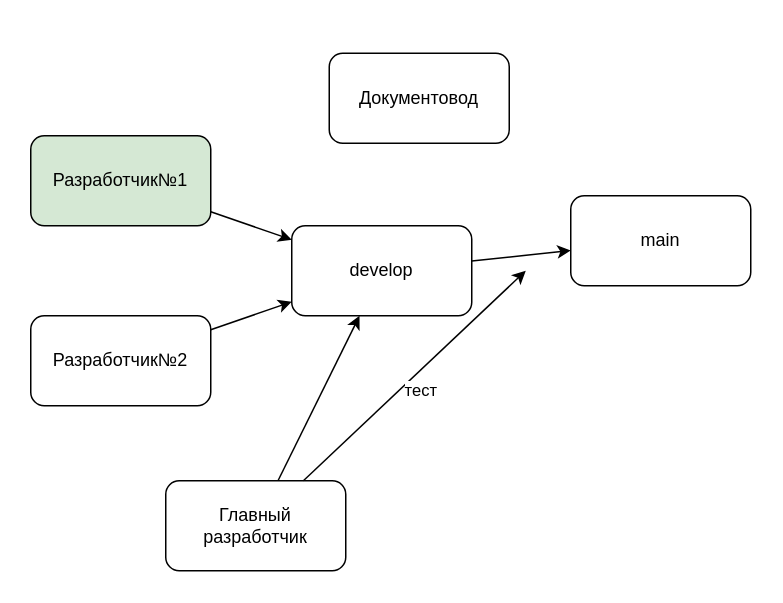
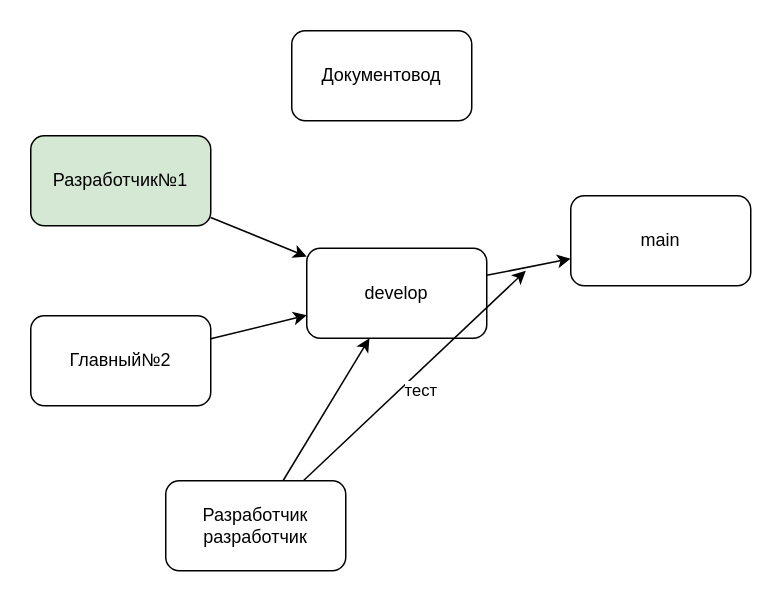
(419, 98) -> (382, 76)
(382, 271) -> (397, 293)
(121, 361) -> (121, 361)
(256, 526) -> (256, 526)
